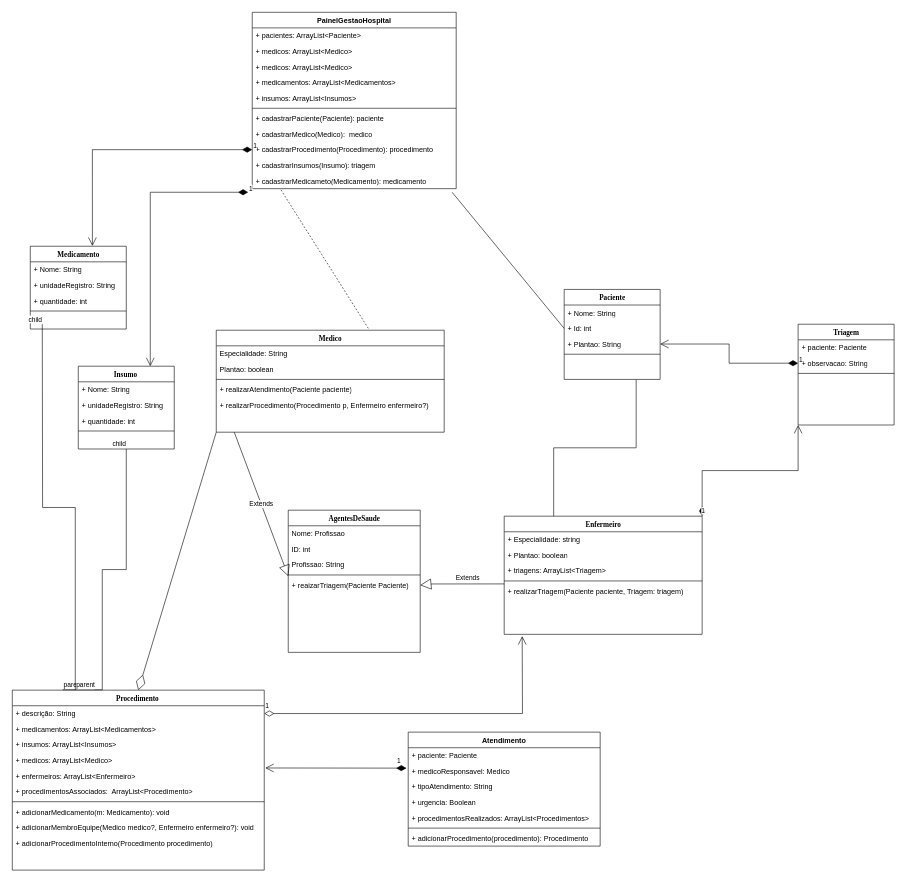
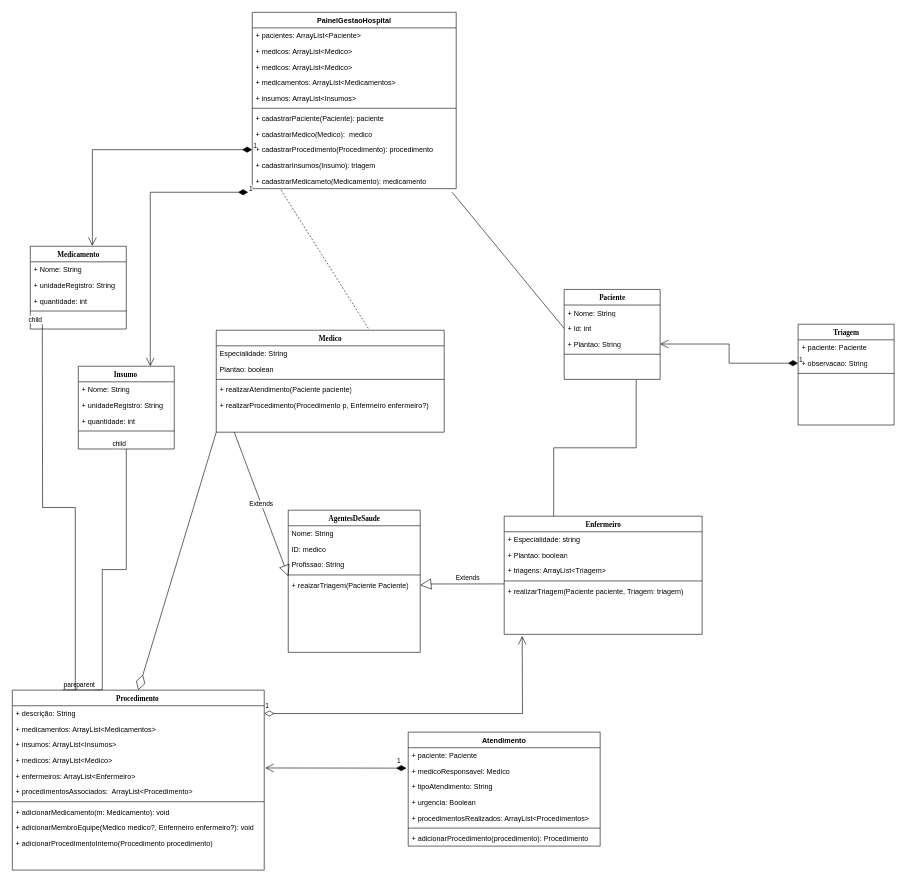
(751, 471) -> none
(319, 534) -> (313, 534)
(303, 550) -> (309, 550)
